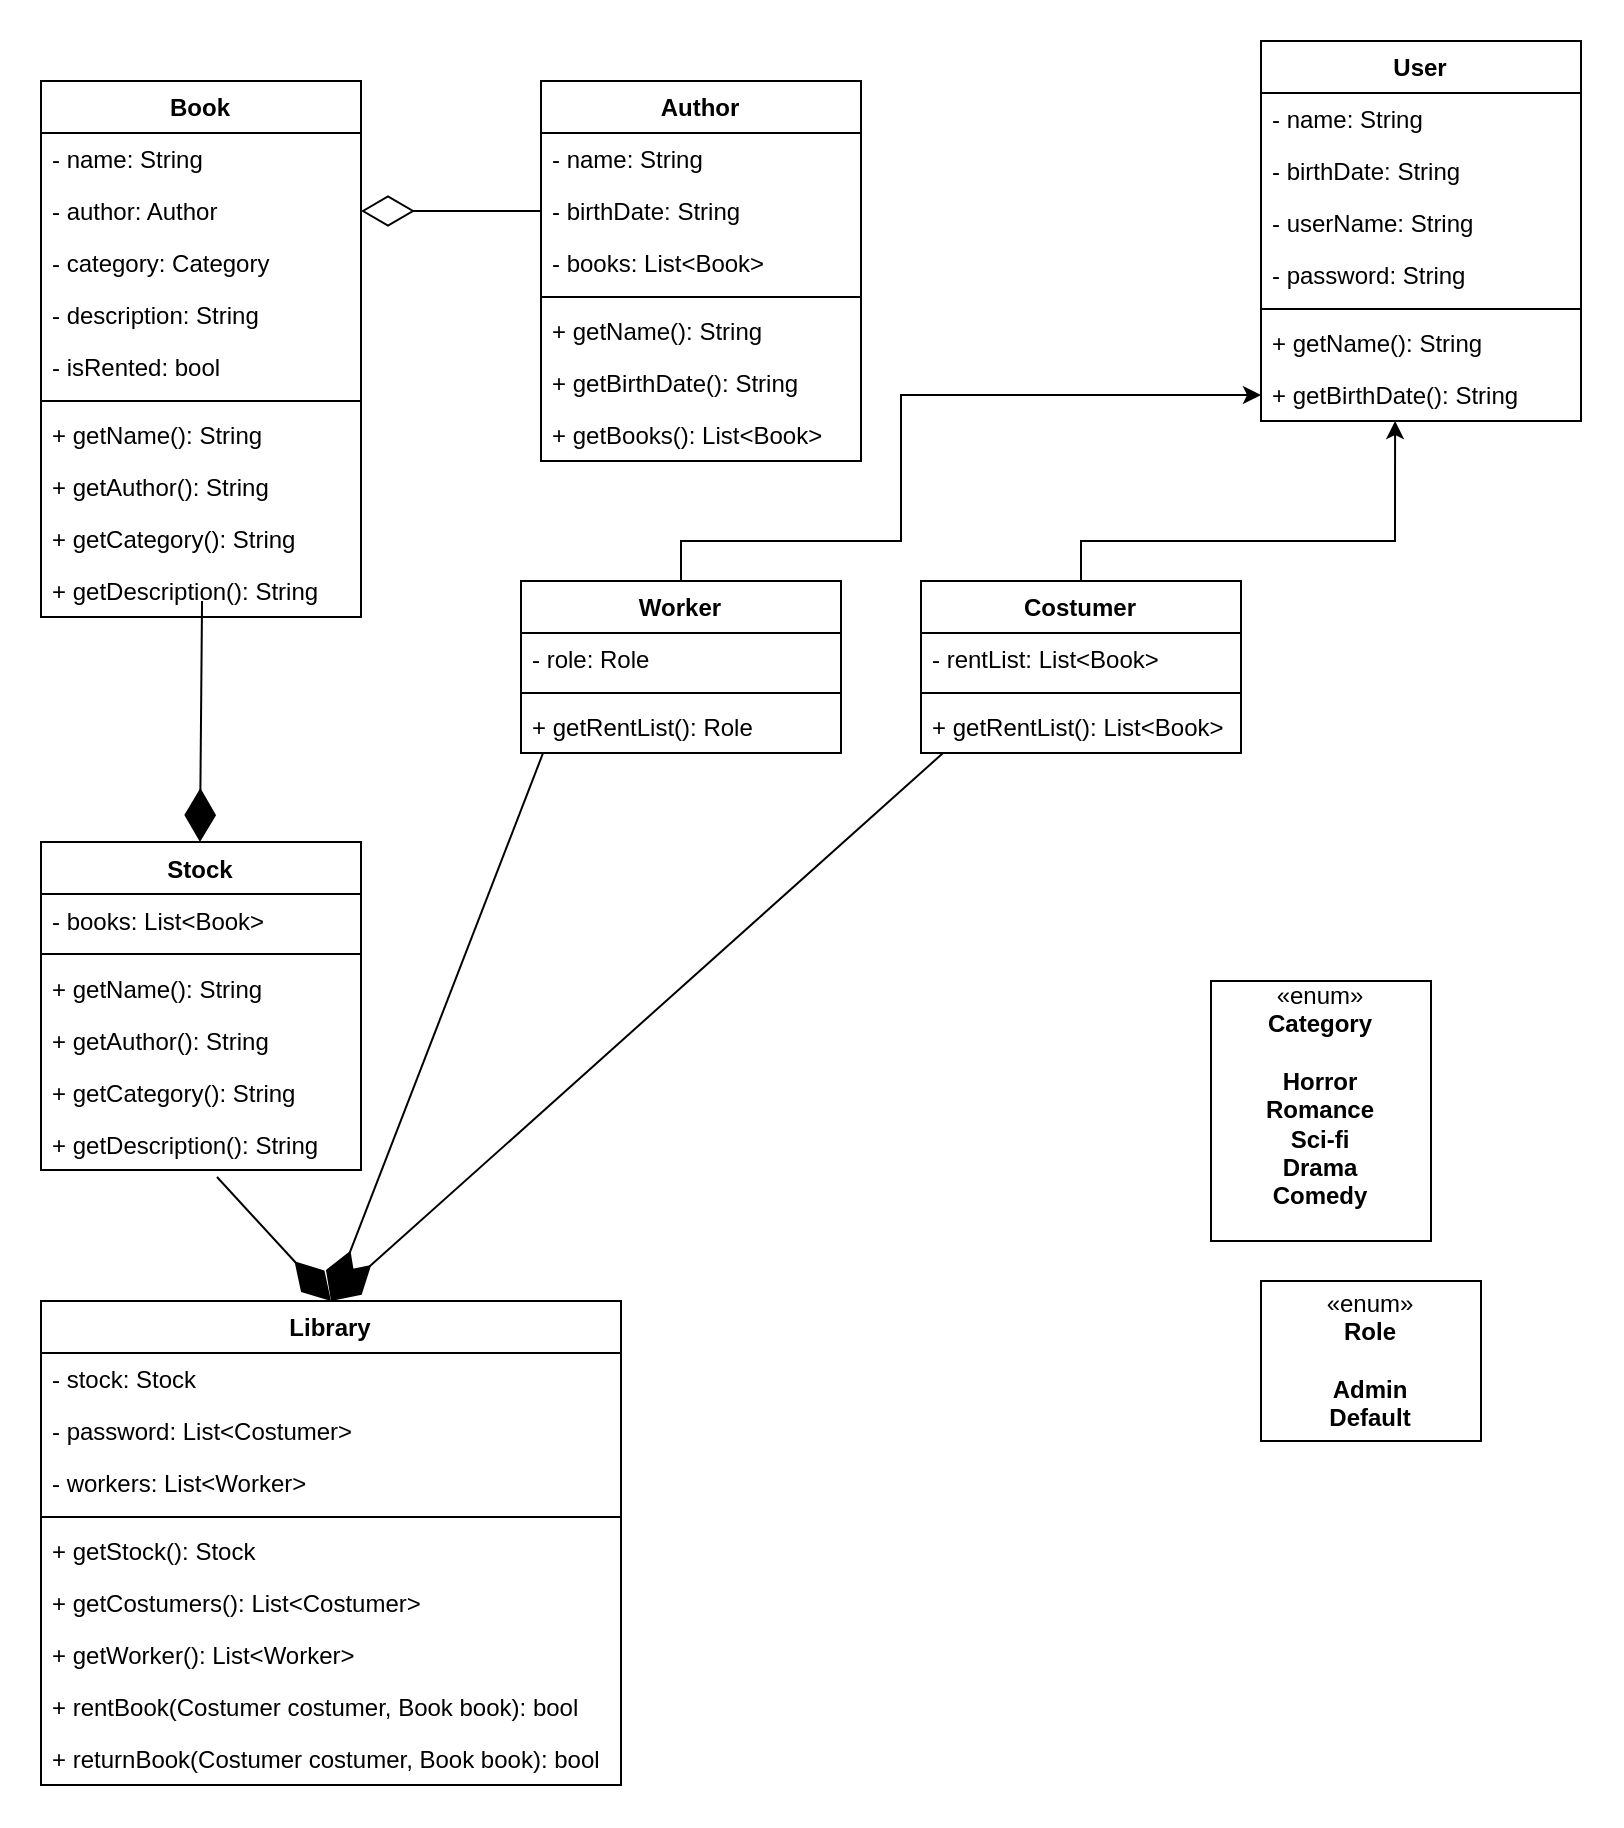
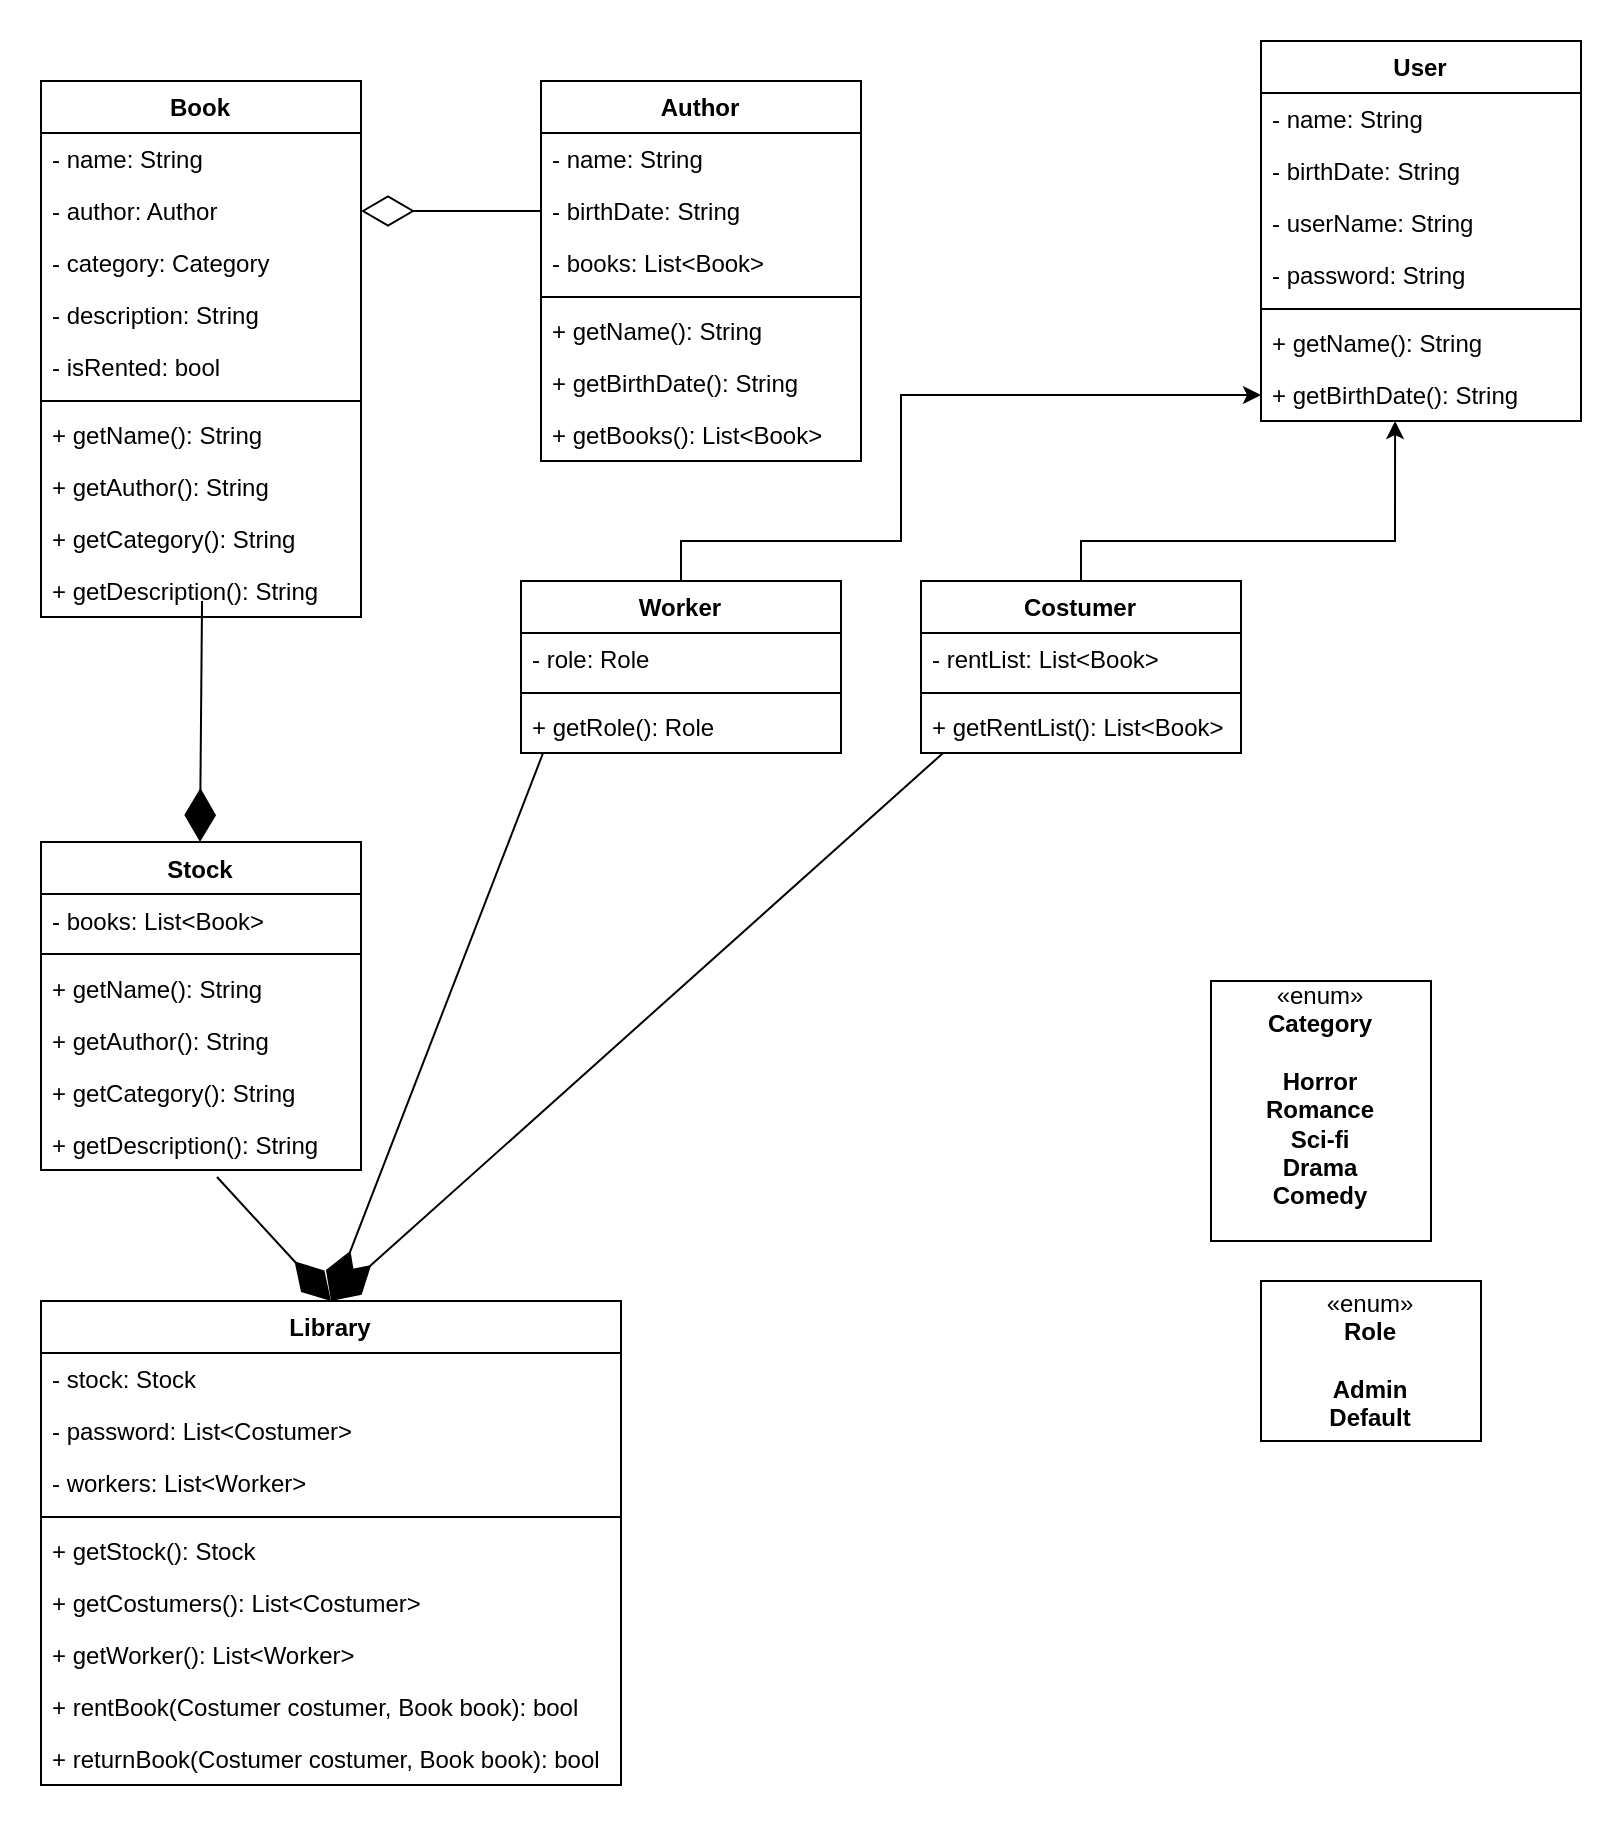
(659, 729) -> (632, 729)
